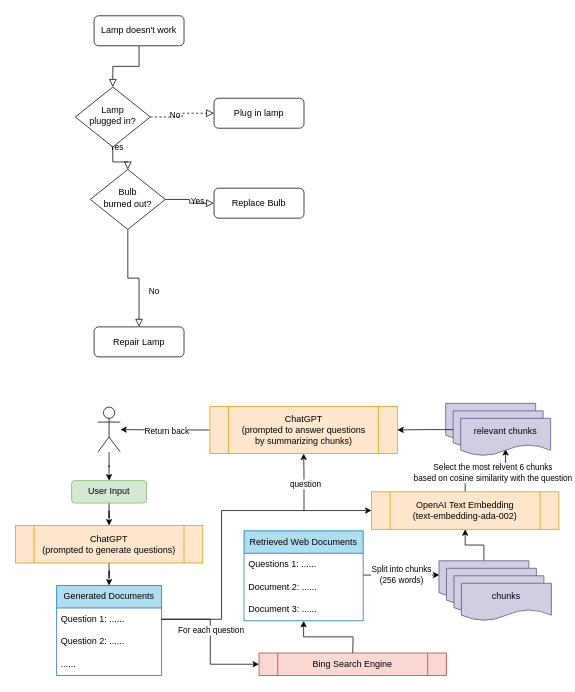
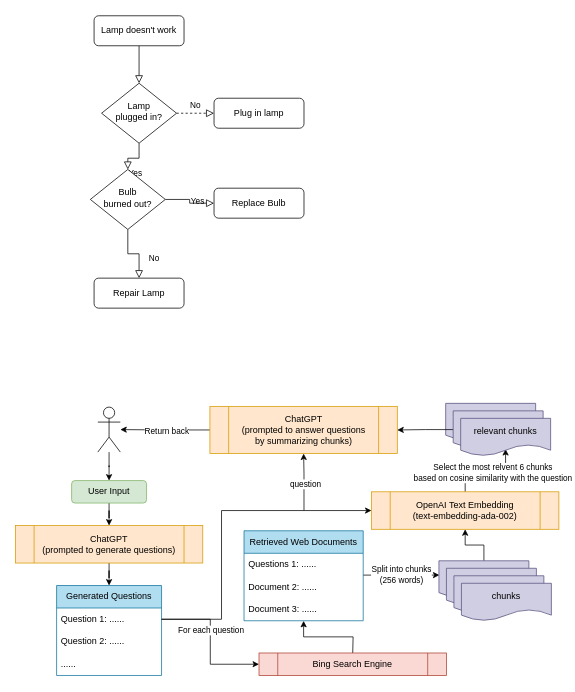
(113, 117) -> (139, 113)
(139, 342) -> (139, 293)
(109, 597) -> (109, 597)
